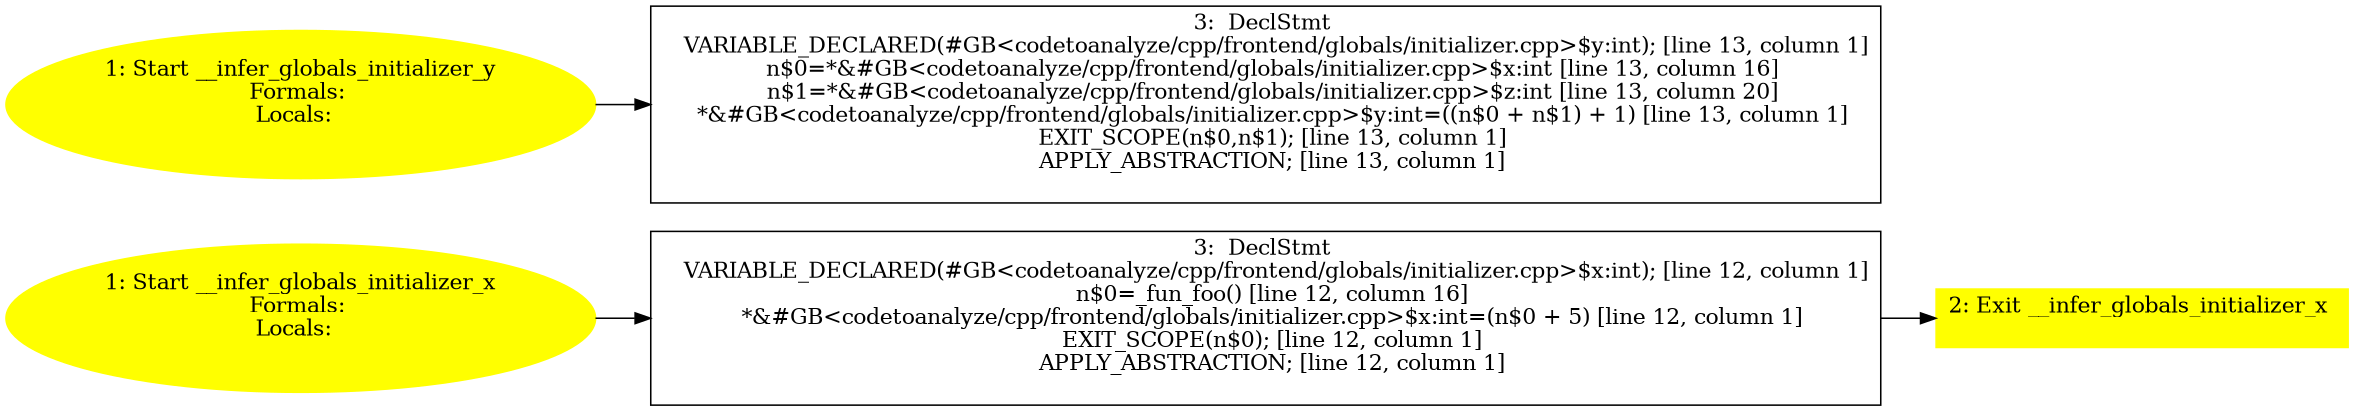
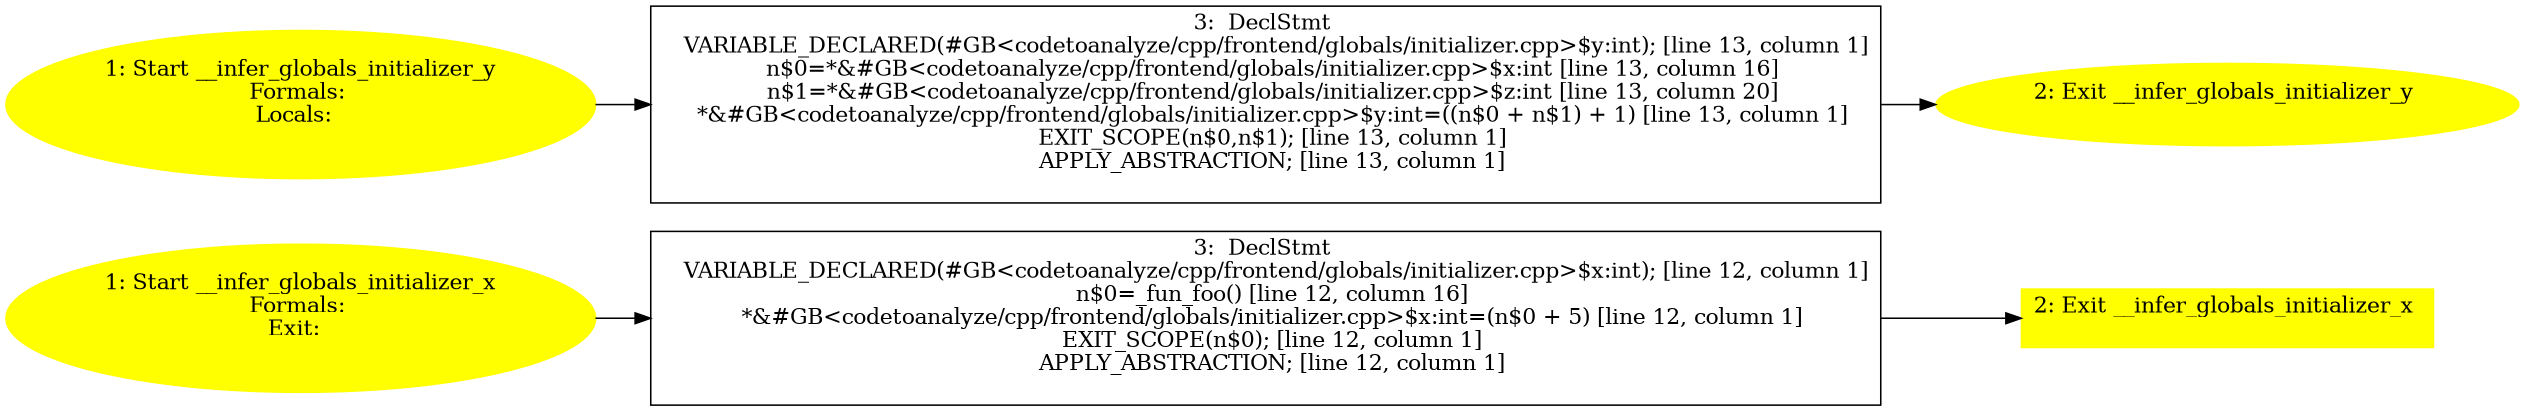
none -> (2228, 105)
(301, 318) -> (301, 318)
